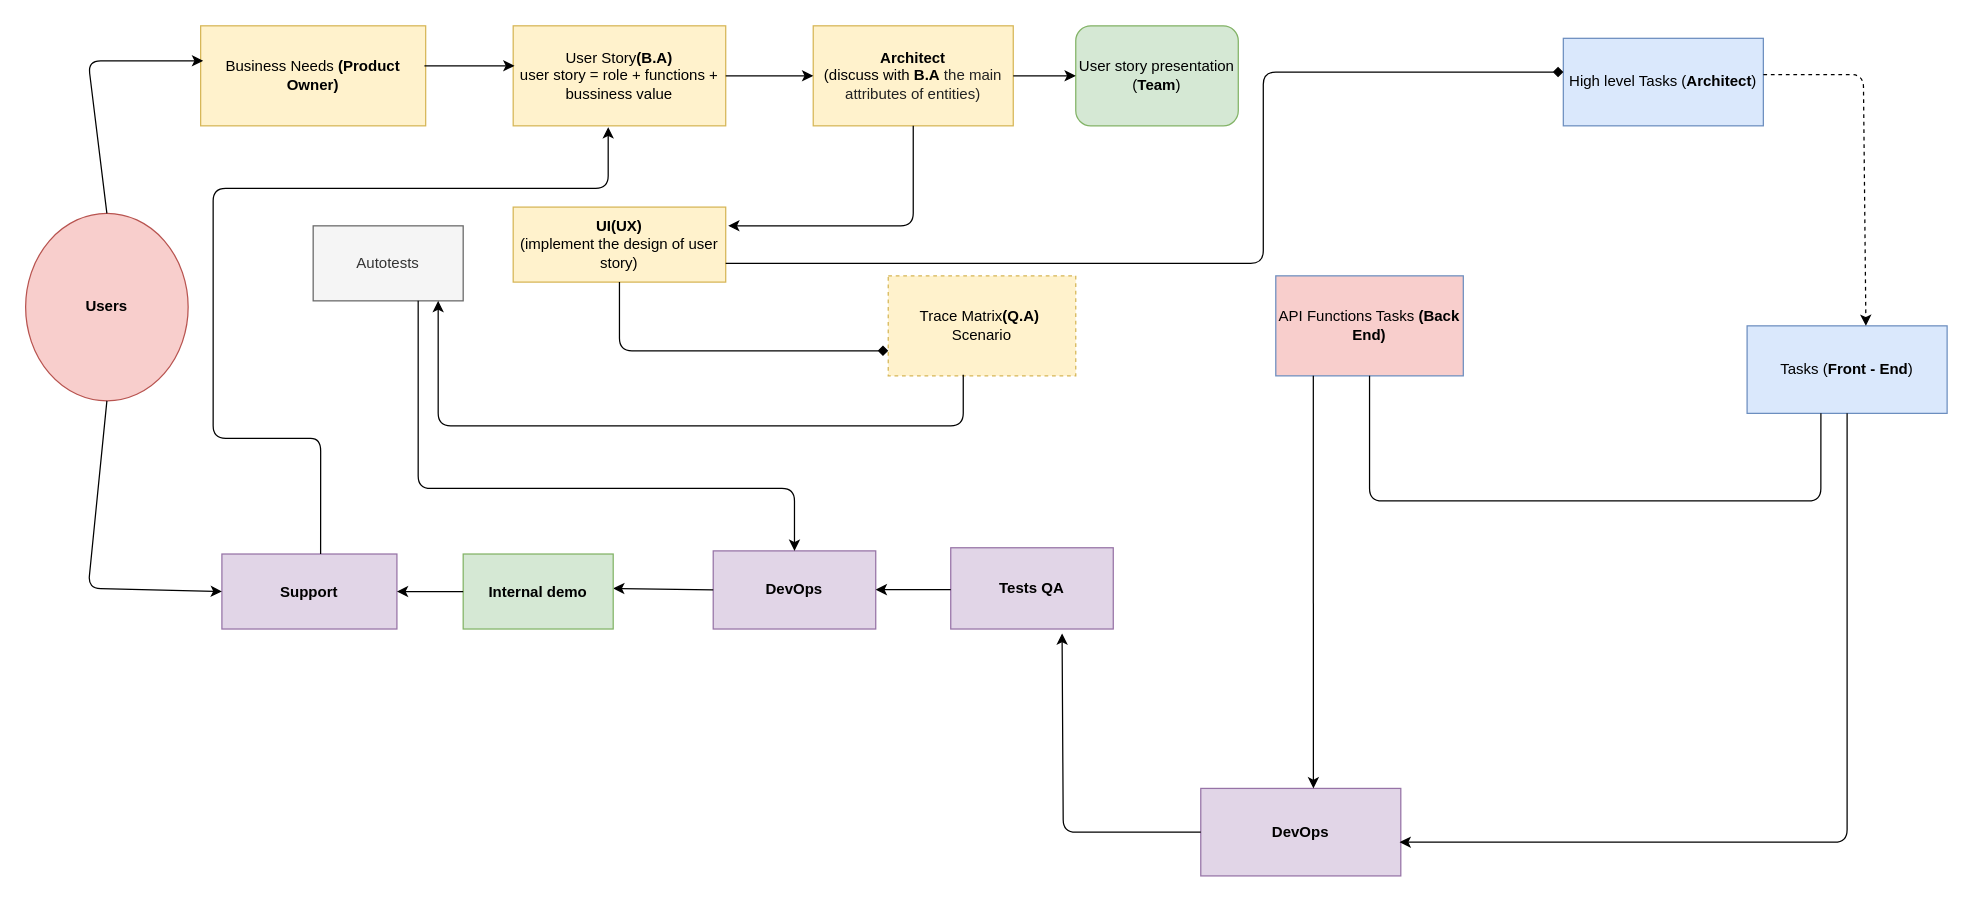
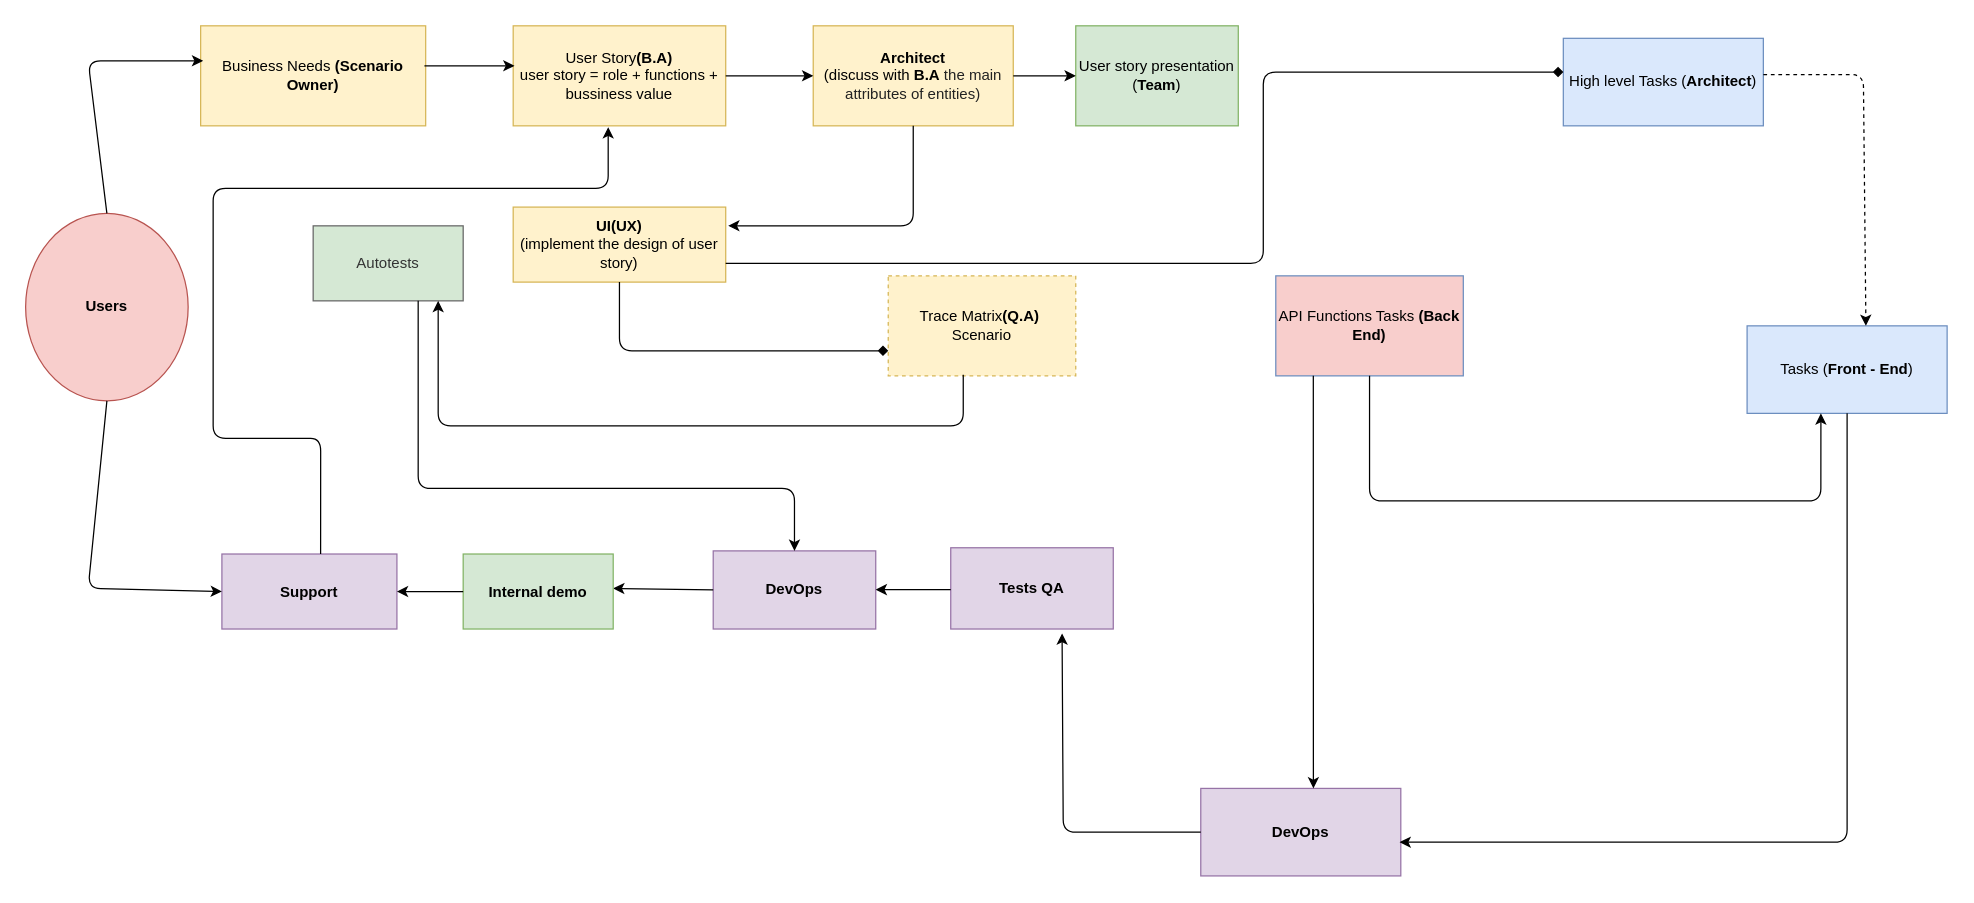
(313, 76) -> (313, 76)
(1157, 76) -> (1157, 76)
(388, 263) -> (388, 263)
(1821, 419) -> (1821, 423)
